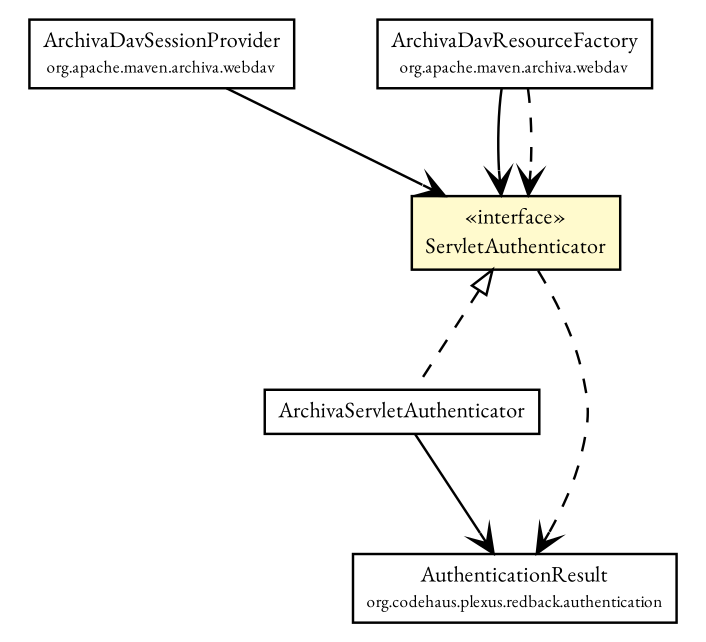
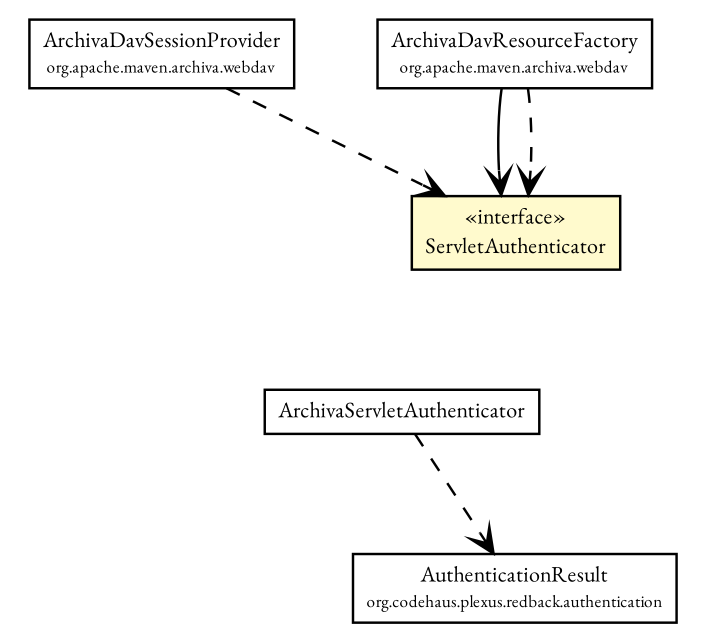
(324, 137) -> (324, 137)
(447, 340) -> none
(587, 400) -> none
(447, 483) -> (447, 483)
